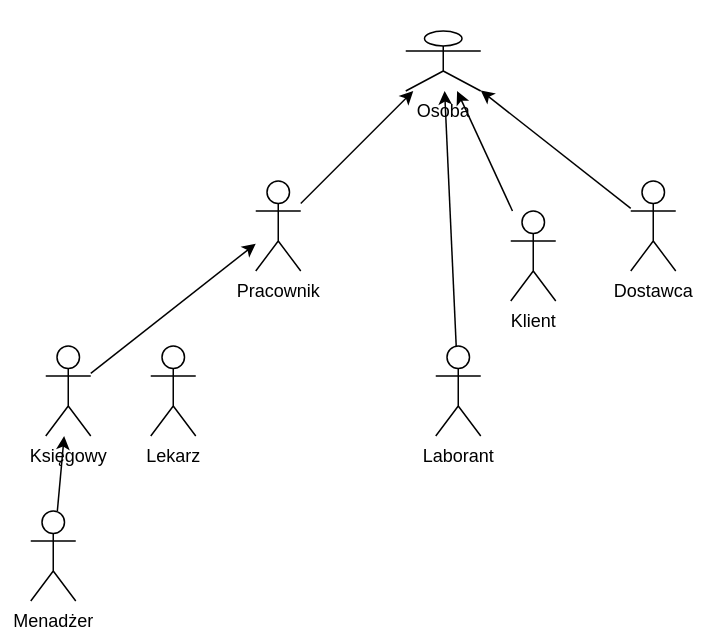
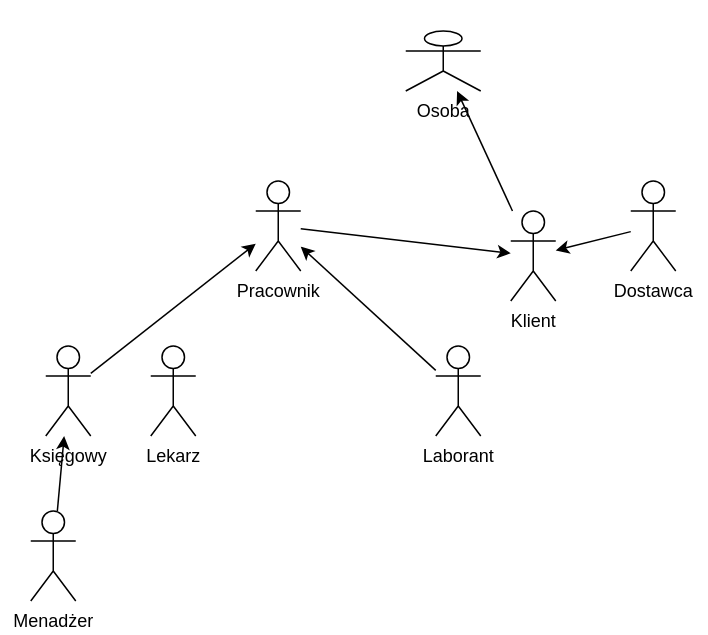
(353, 151) -> (401, 240)
(559, 152) -> (598, 239)
(451, 224) -> (372, 312)
